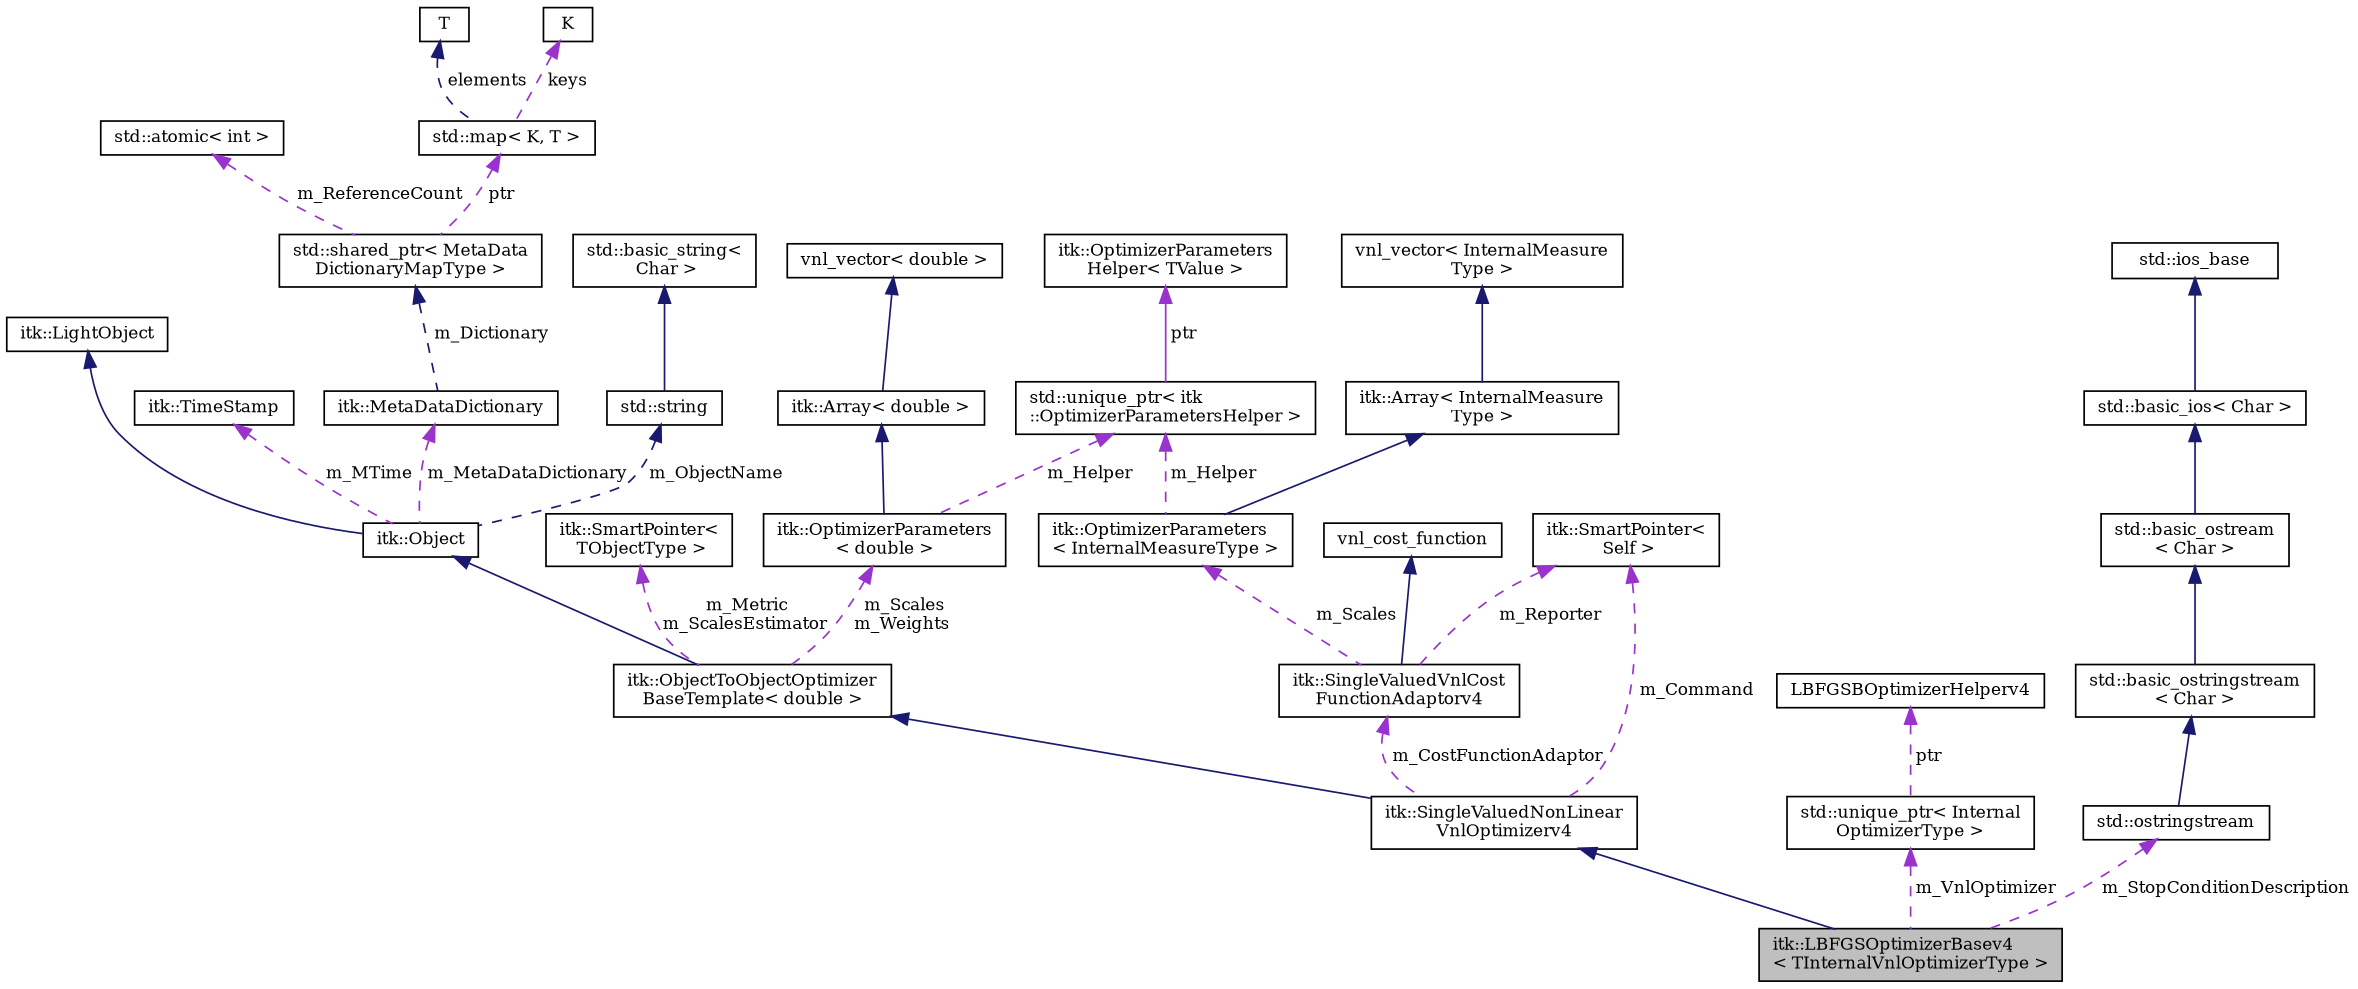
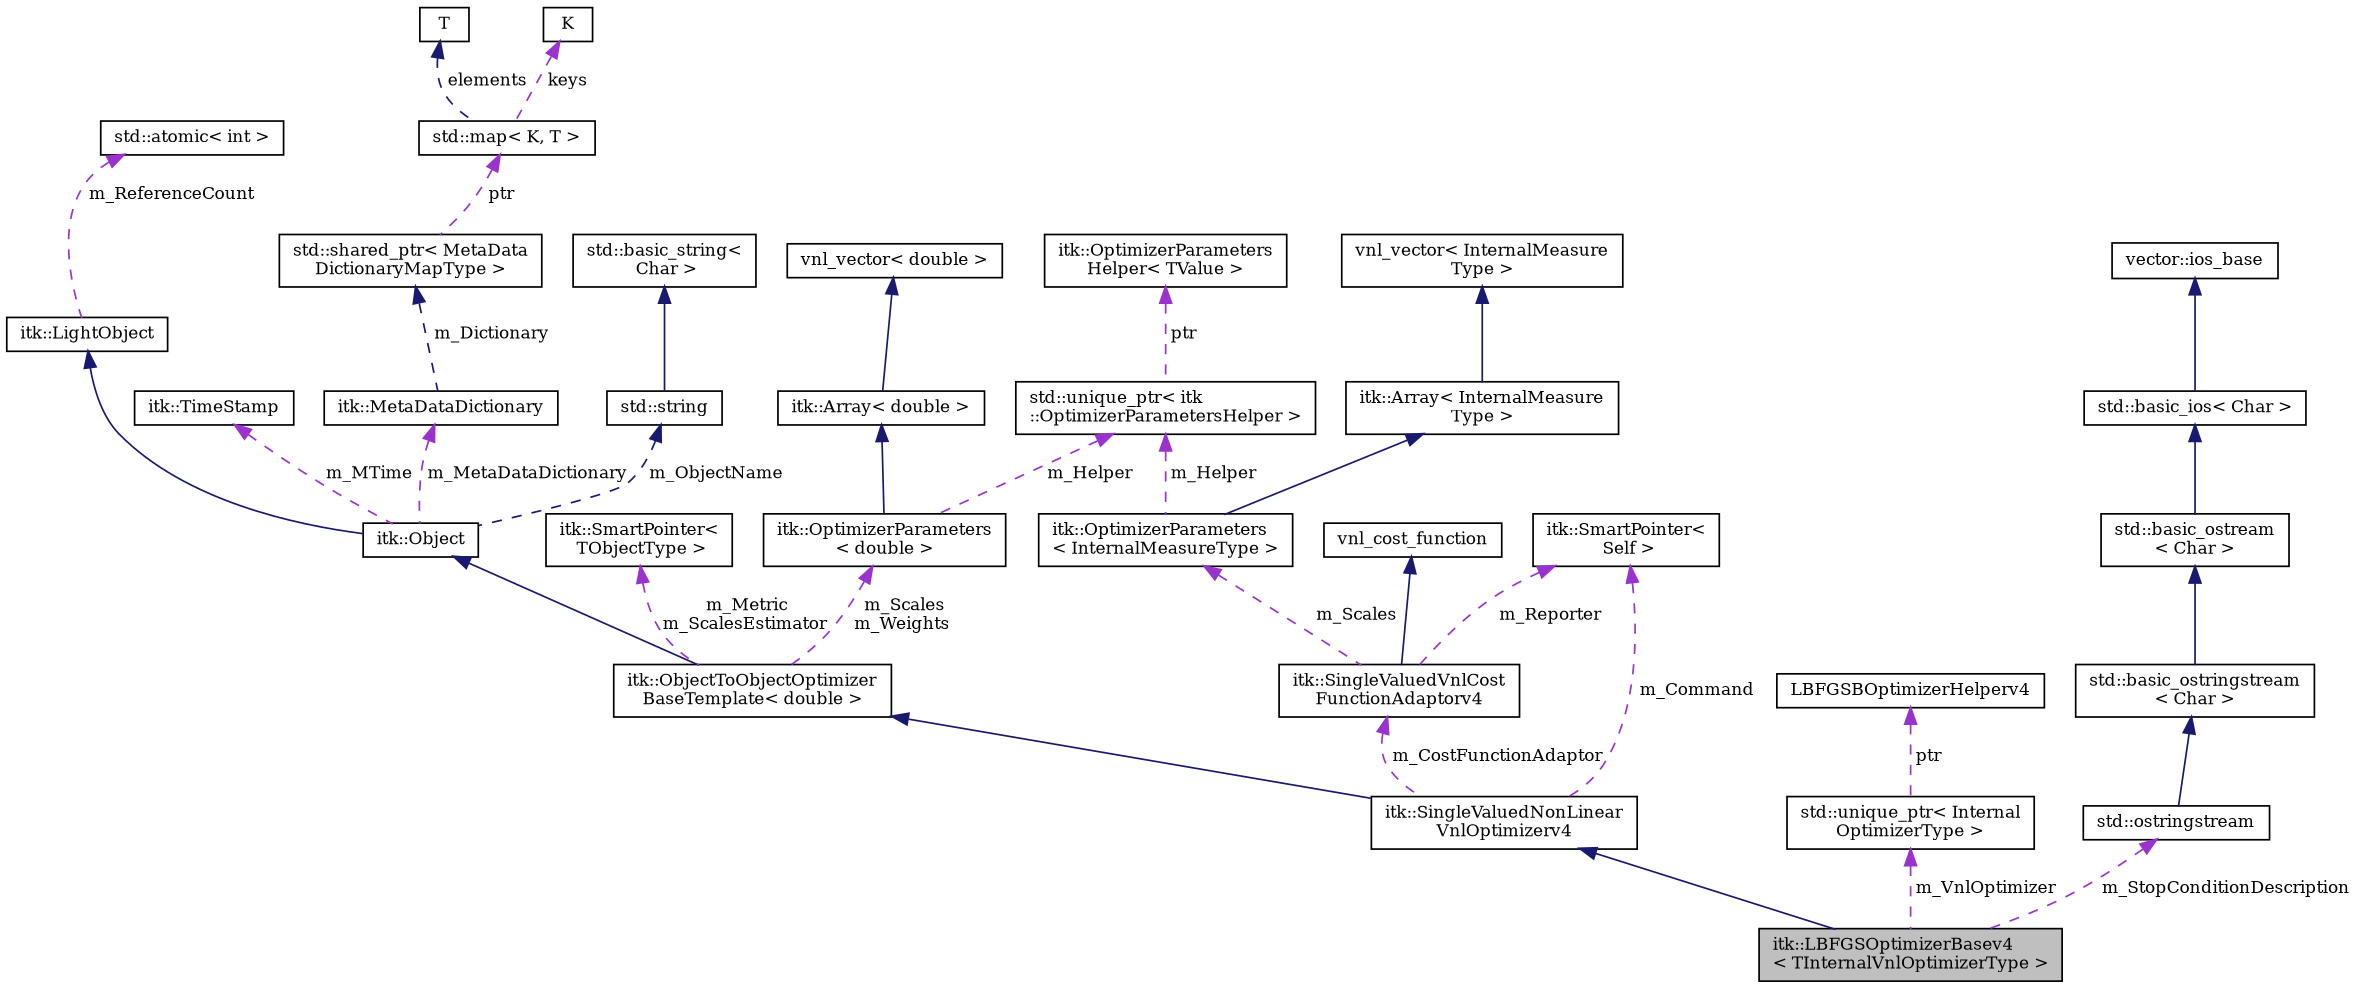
(290, 203) -> (69, 234)
(2195, 261) -> (2195, 261)
(1166, 343) -> (1166, 343)
